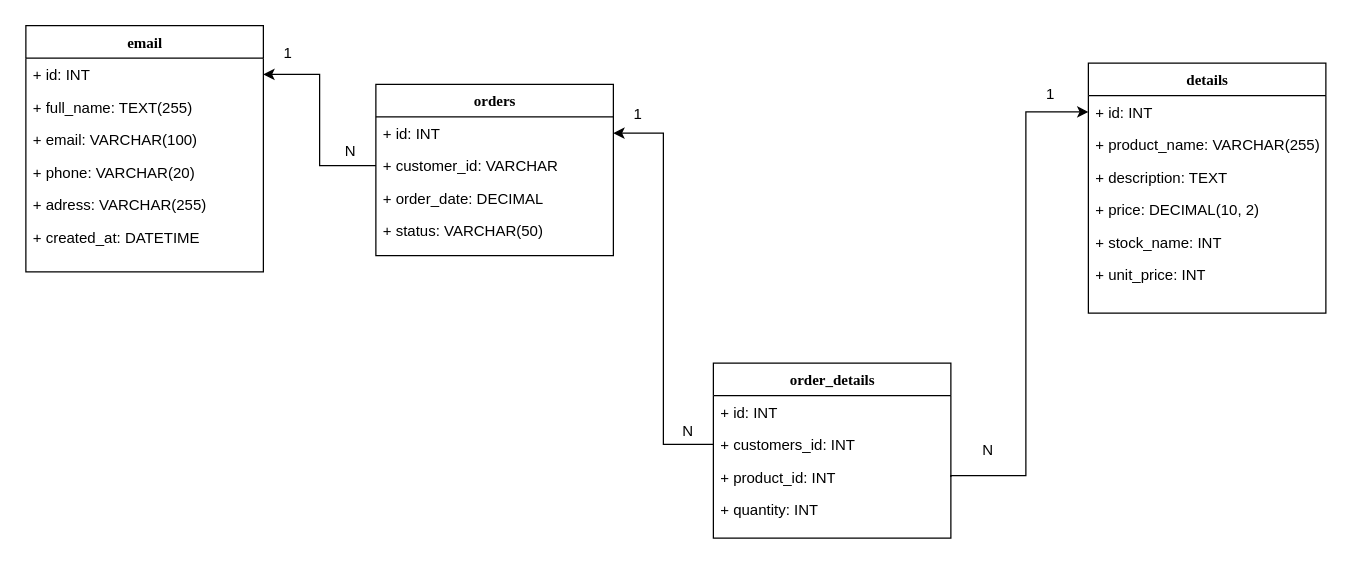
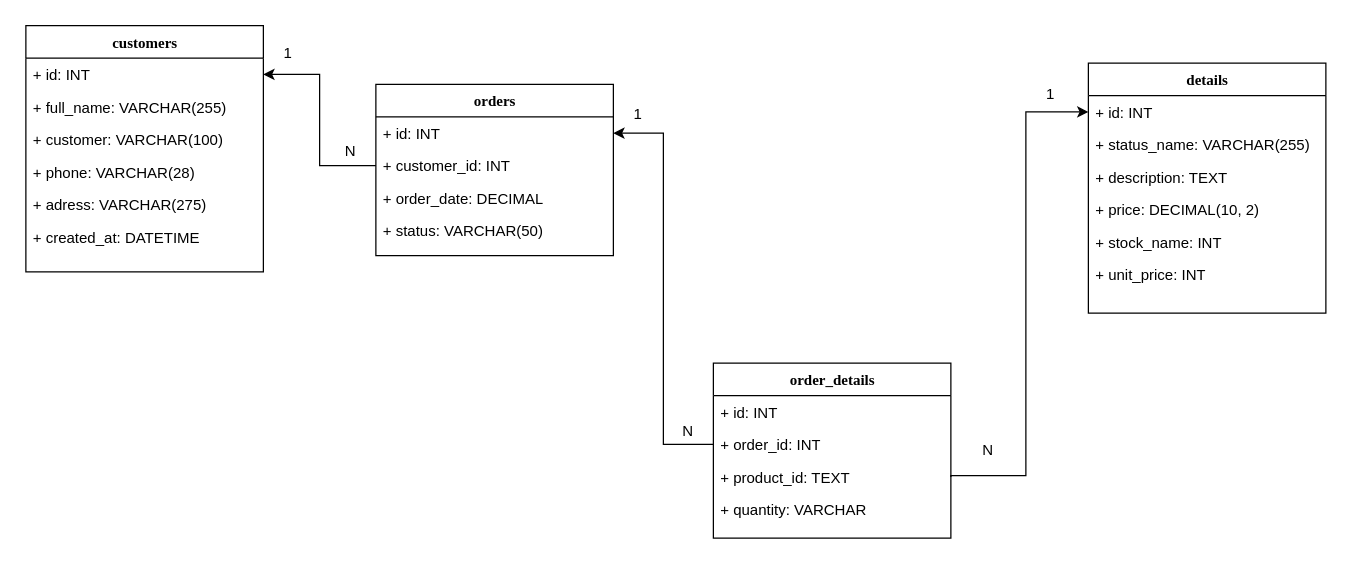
(145, 43) -> (145, 43)
(116, 108) -> (128, 108)
(112, 141) -> (128, 141)
(1207, 146) -> (1203, 146)
(468, 167) -> (451, 167)
(111, 173) -> (111, 173)
(120, 206) -> (120, 206)
(793, 446) -> (776, 446)
(784, 478) -> (788, 478)
(776, 511) -> (793, 511)
